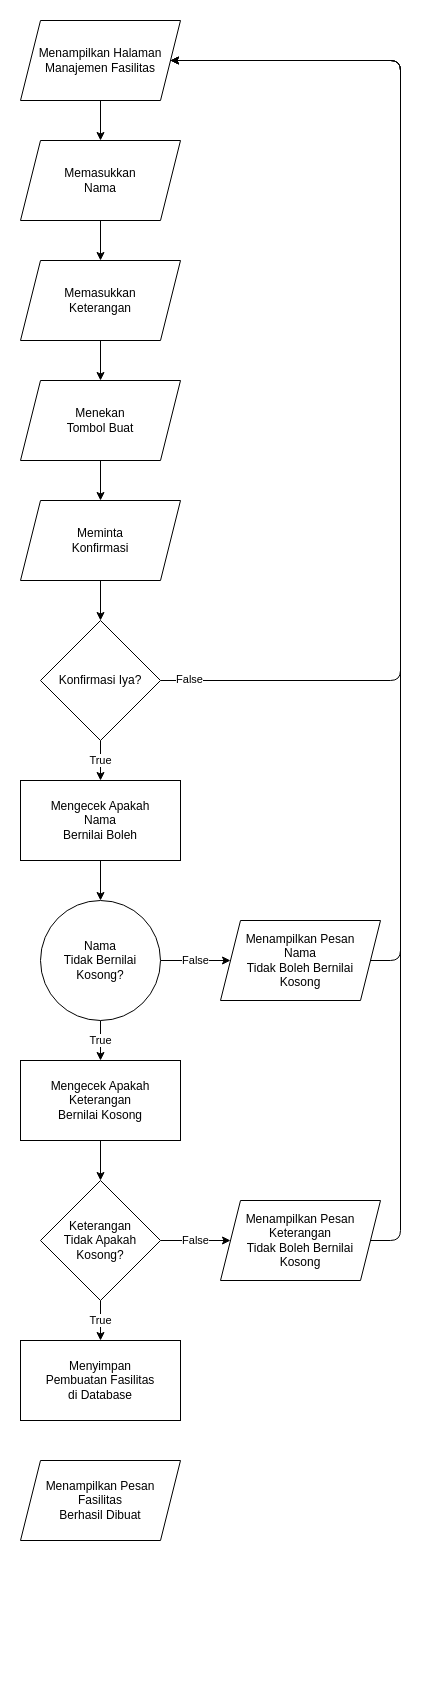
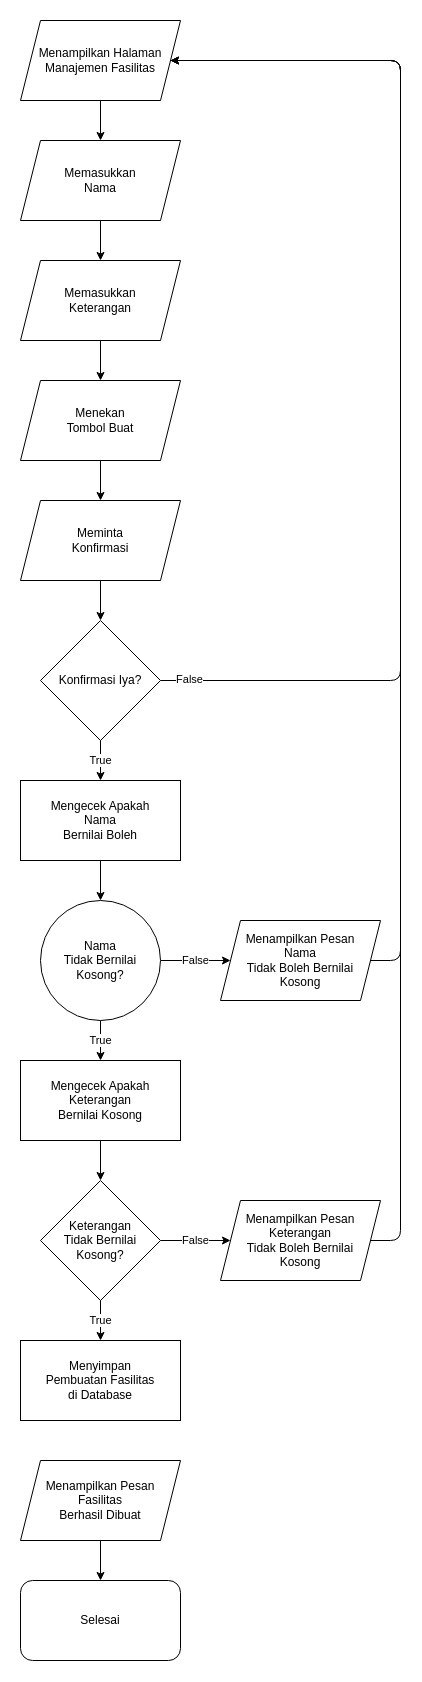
(101, 1241) -> (101, 1241)
none -> (101, 1557)
none -> (101, 1621)
